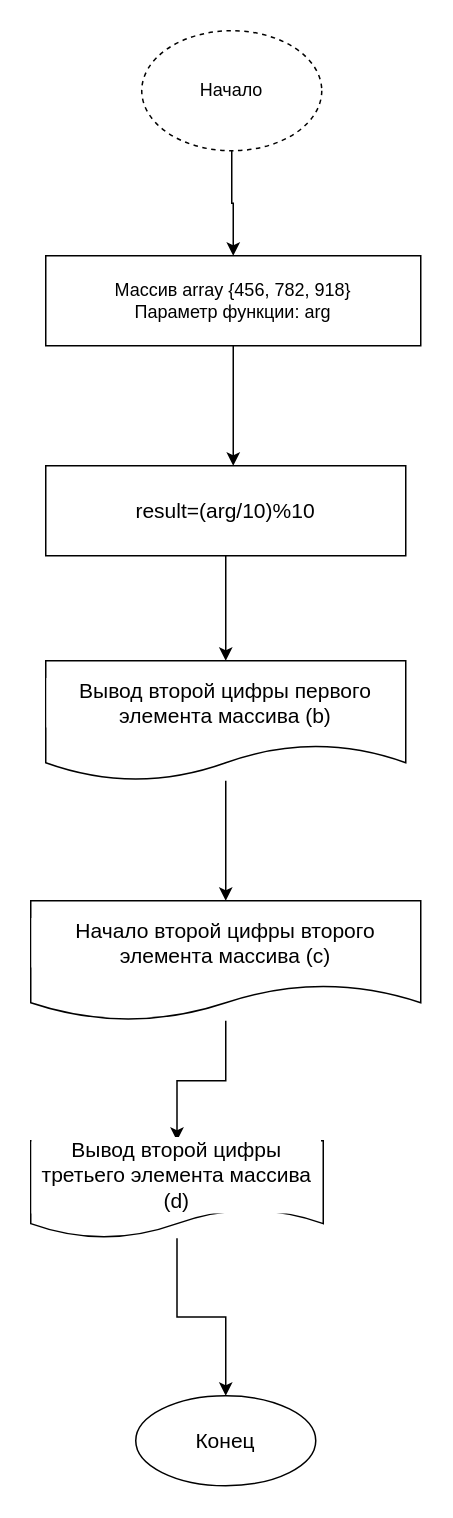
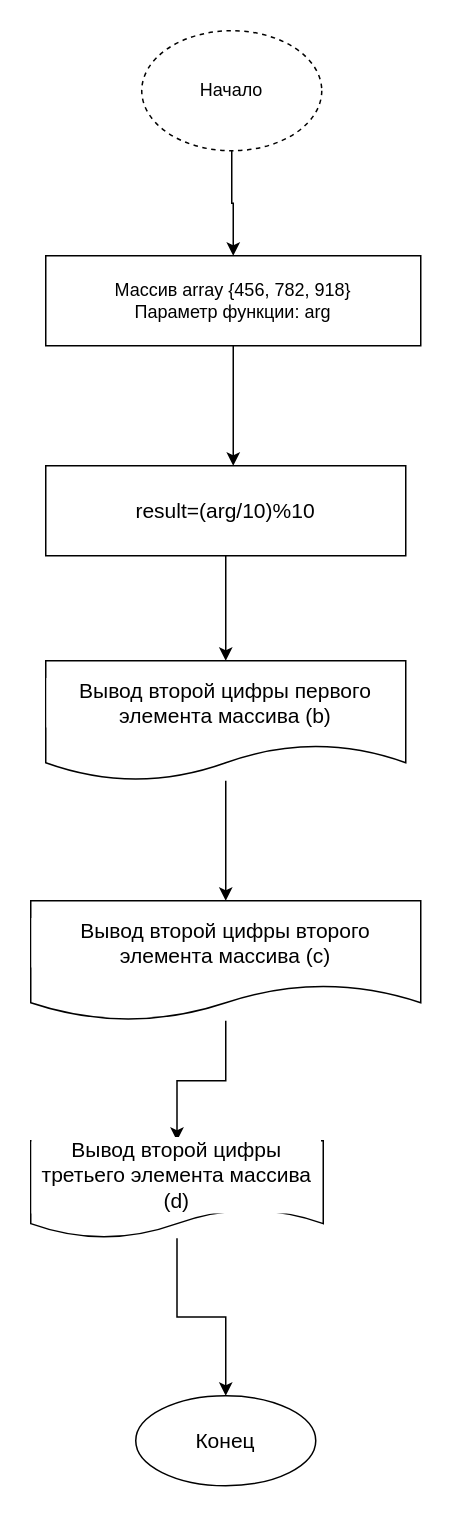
(226, 943) -> (226, 943)
